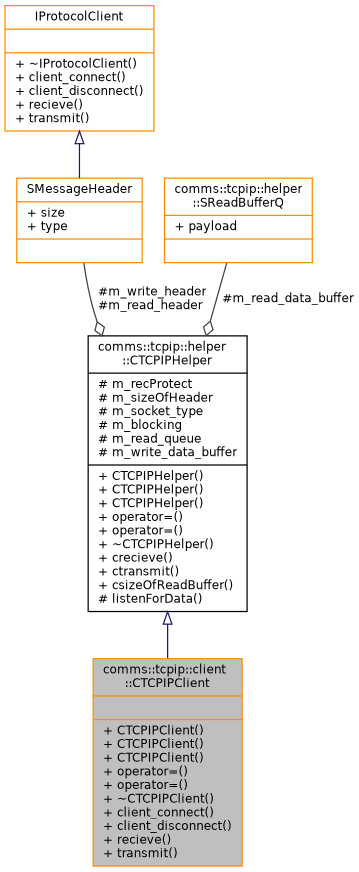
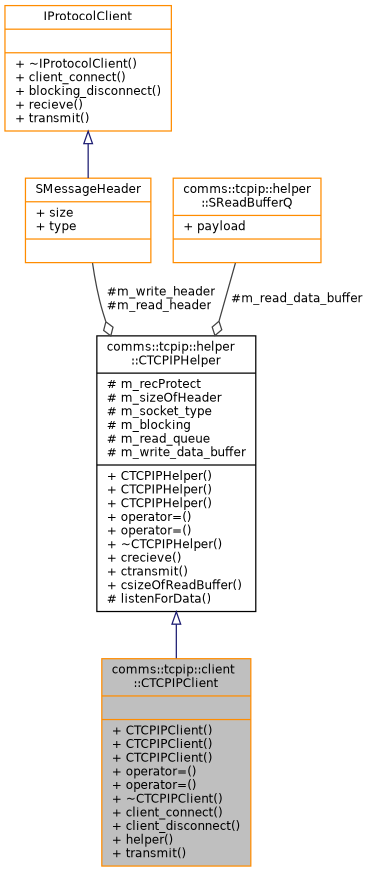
(79, 91) -> (88, 91)
(137, 840) -> (143, 840)
